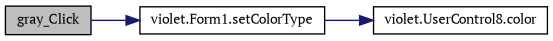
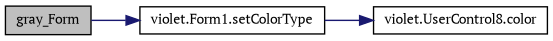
(48, 20) -> (48, 20)
